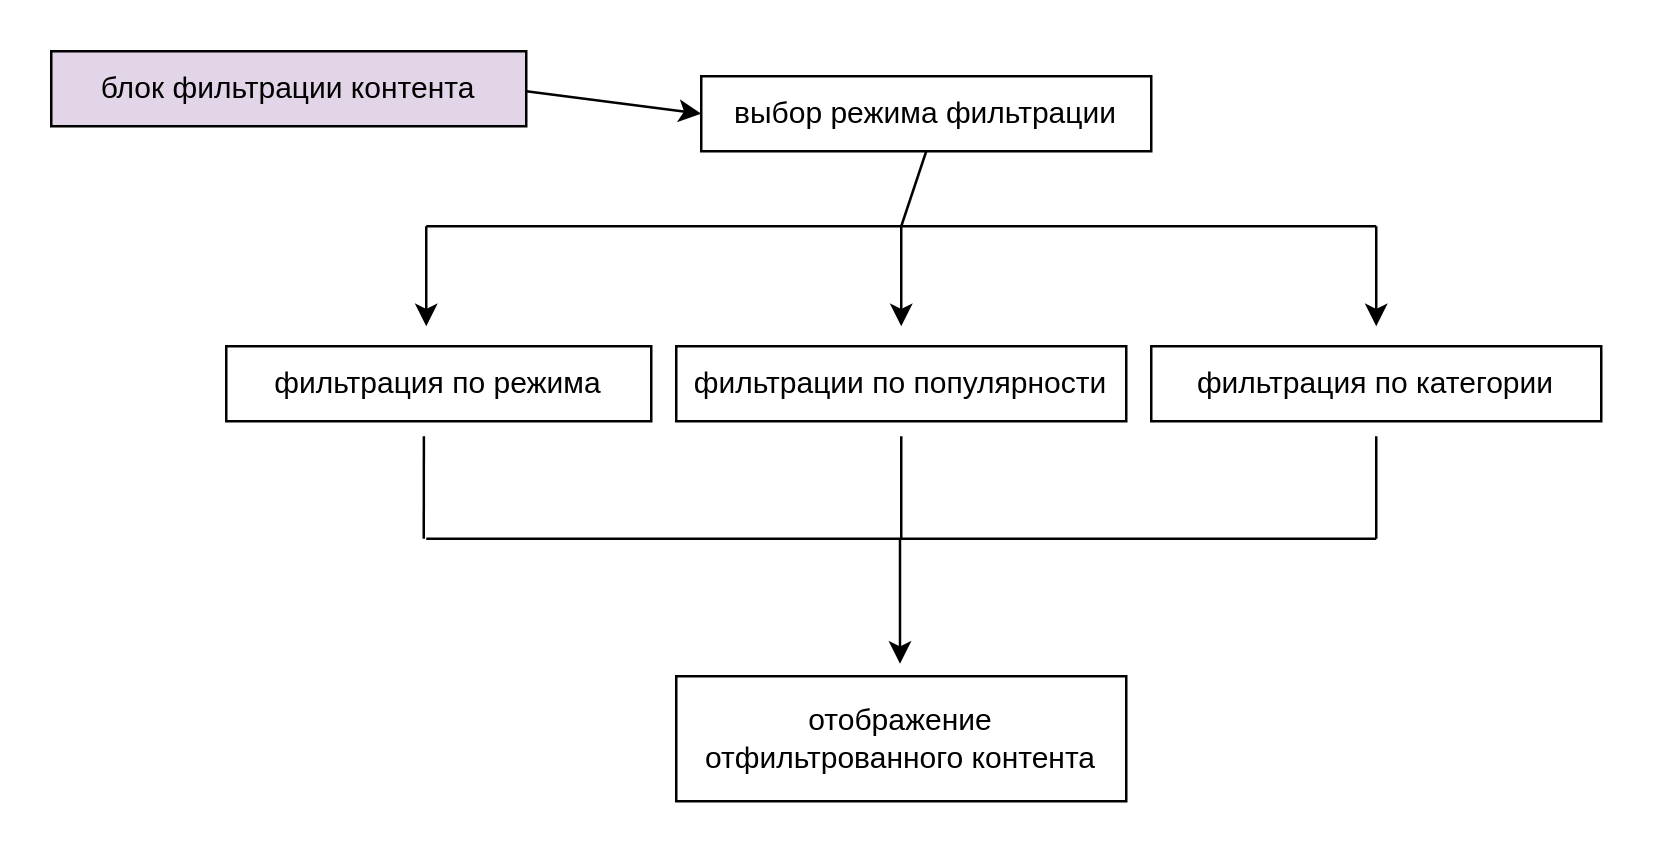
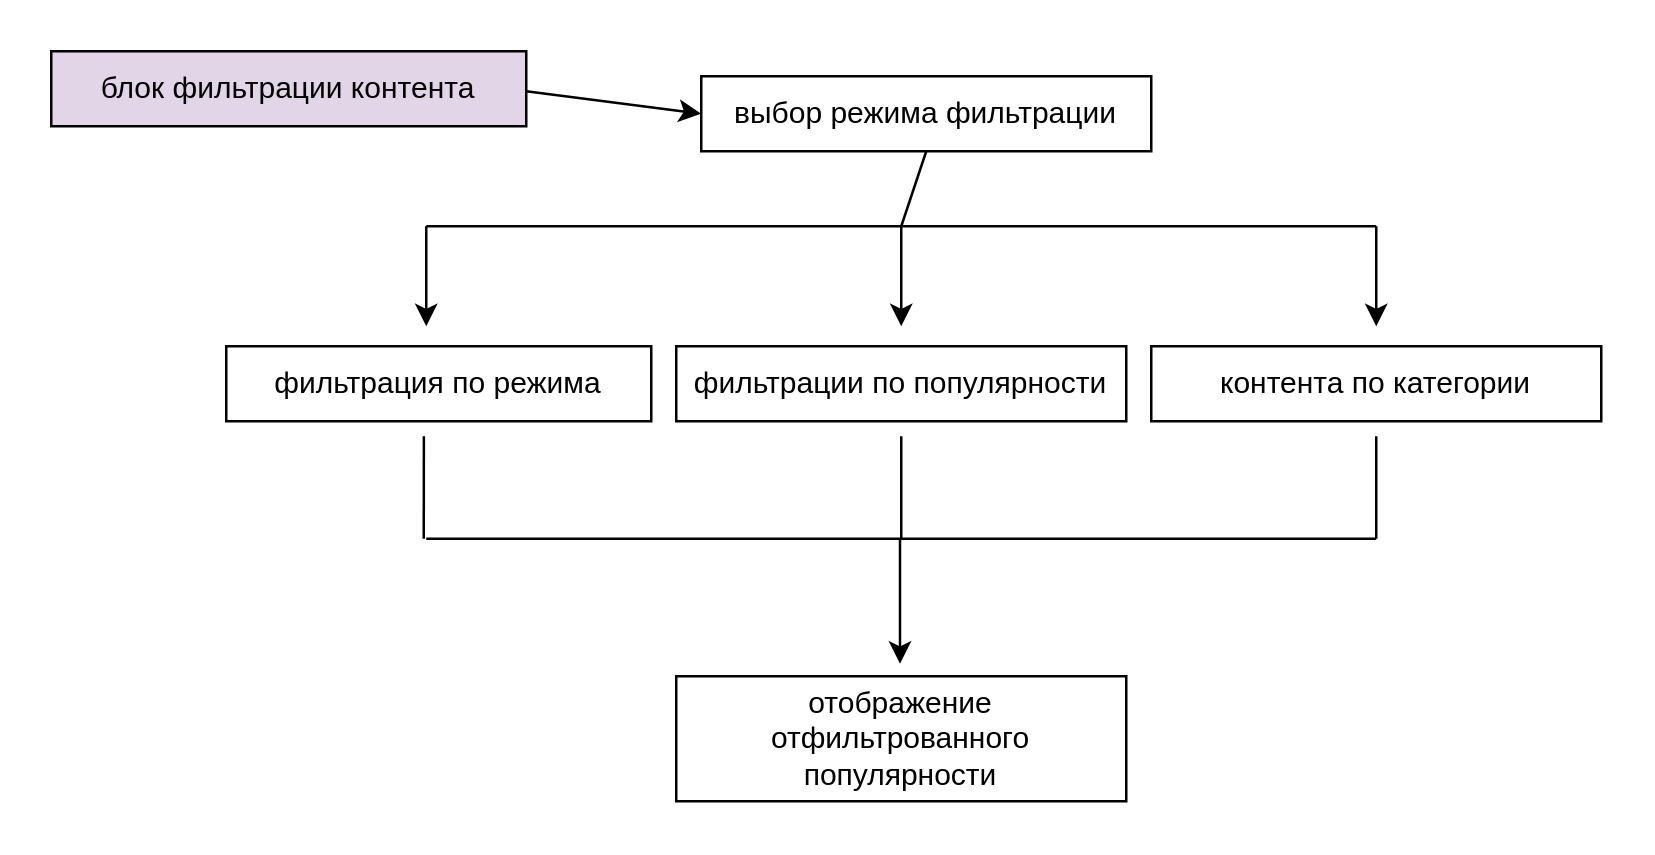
(1376, 384) -> (1376, 384)
(901, 739) -> (901, 739)
